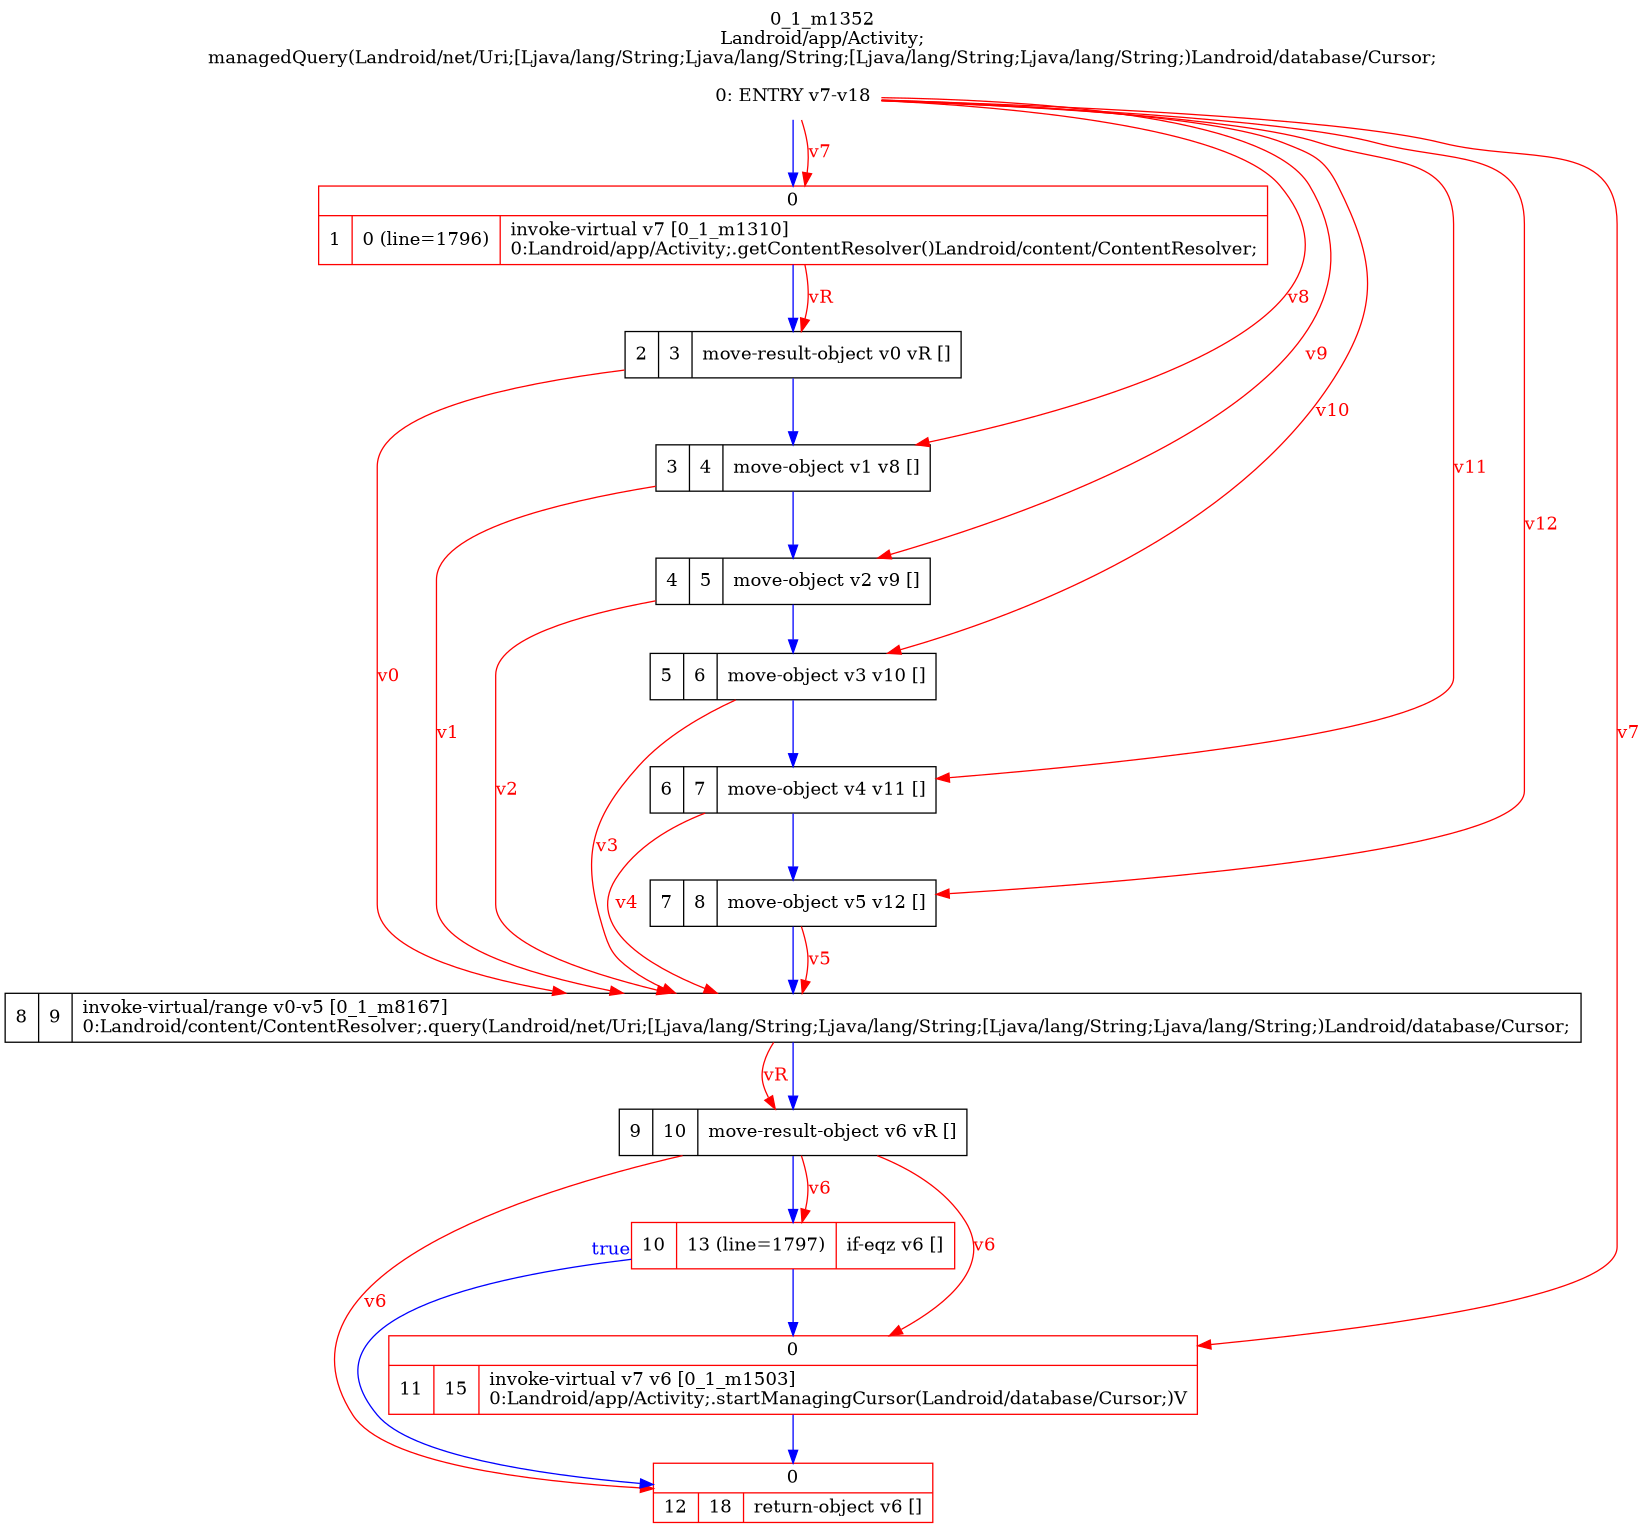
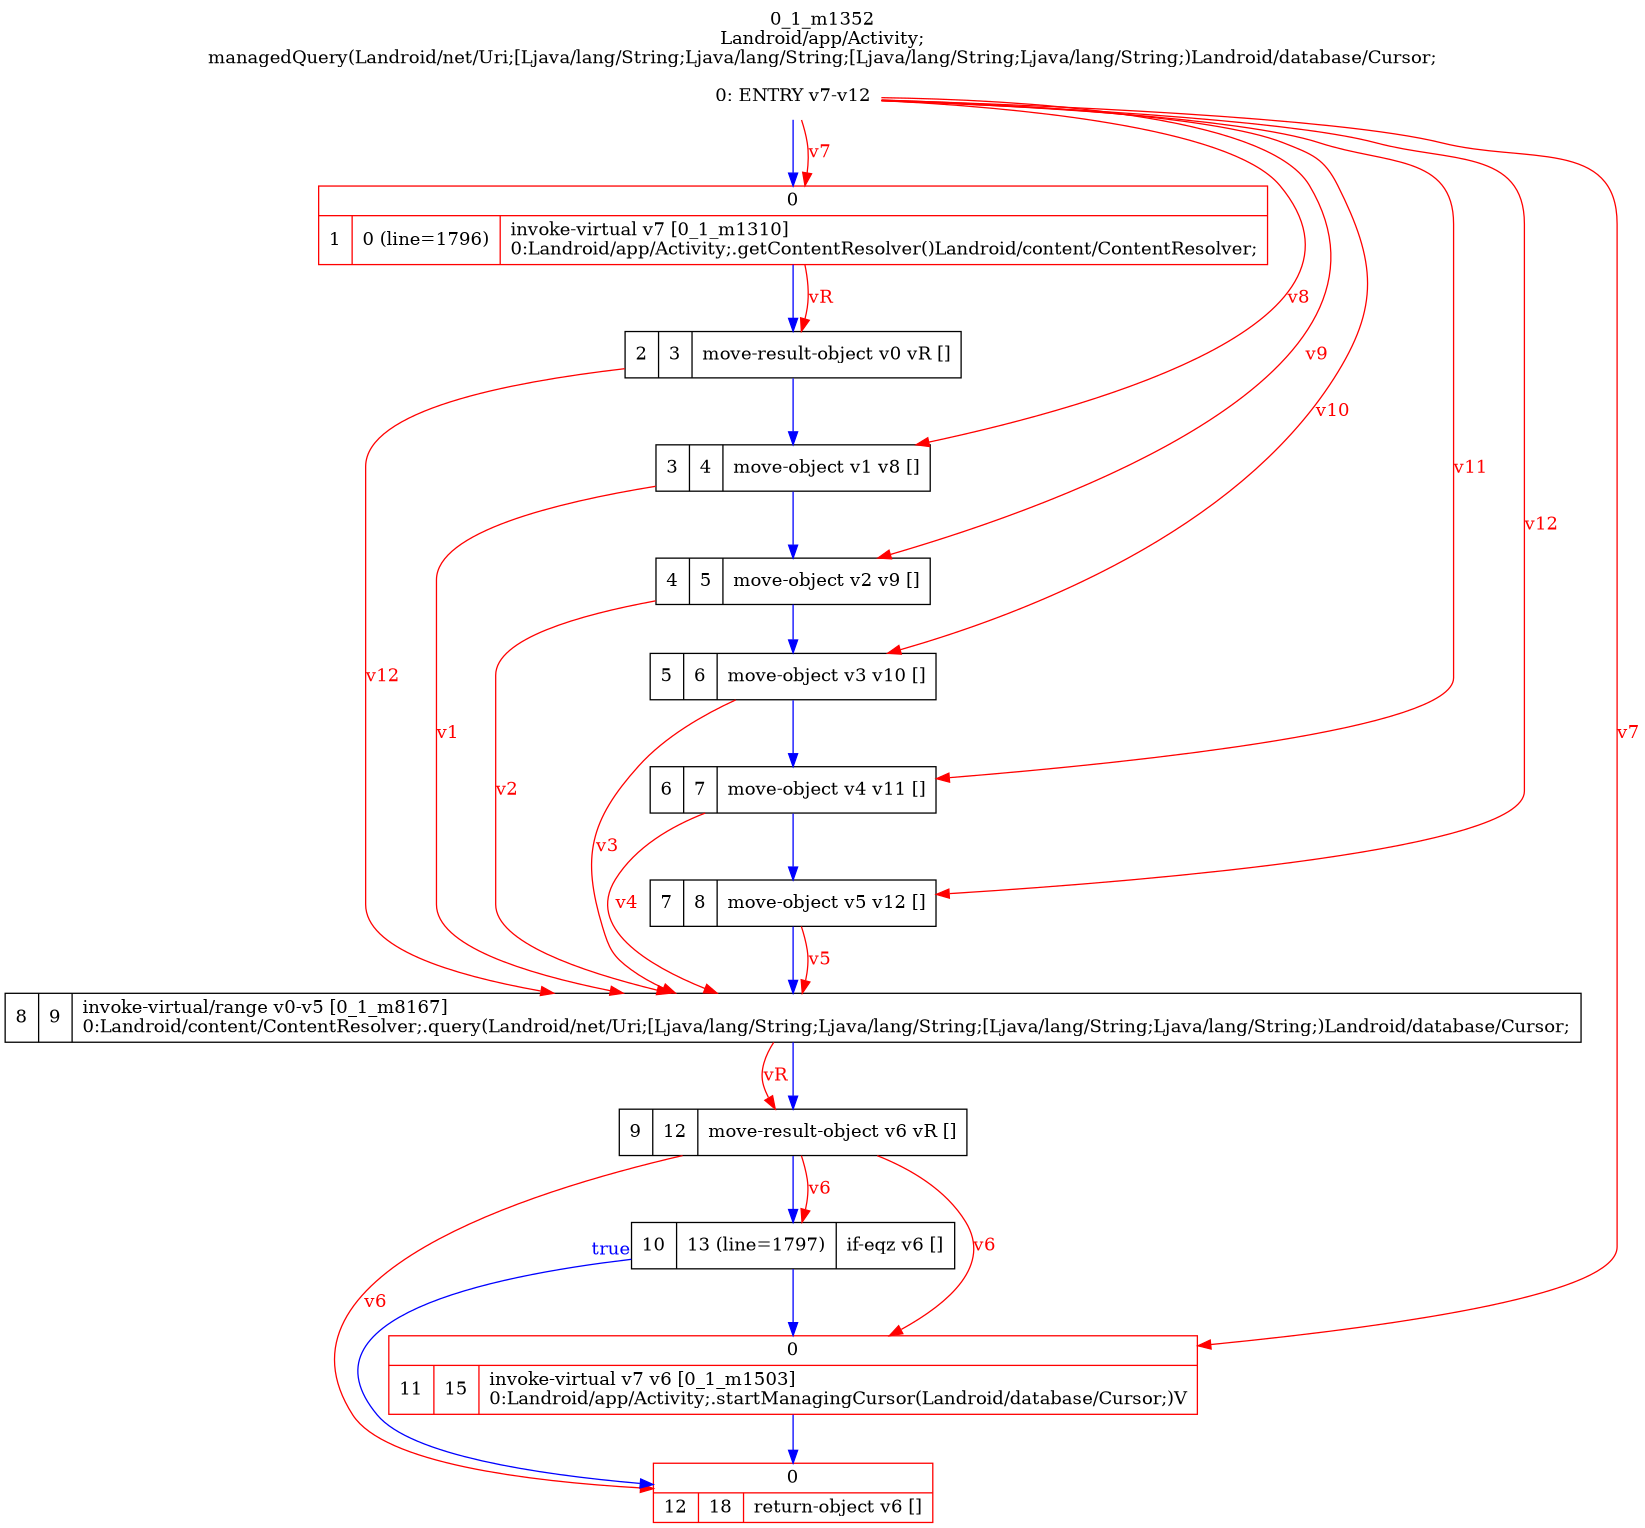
(793, 97) -> (793, 97)
(389, 677) -> (383, 677)
(675, 1132) -> (675, 1132)
(793, 1246) -> (793, 1246)
